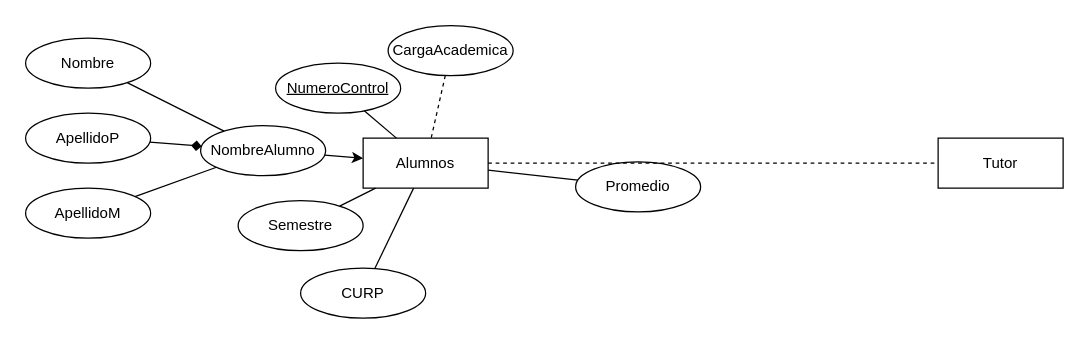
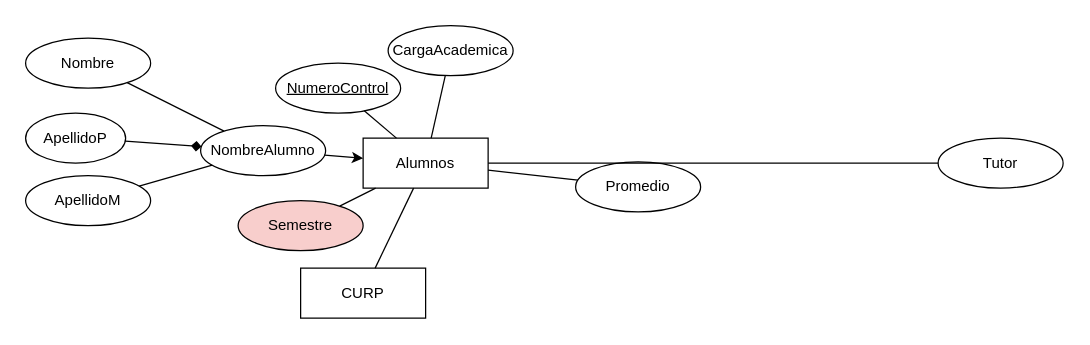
(438, 106) -> (438, 106)
(88, 138) -> (76, 138)
(800, 163) -> (800, 163)
(1001, 163) -> (1001, 163)
(88, 213) -> (88, 201)
(301, 226) -> (301, 226)
(363, 293) -> (363, 293)
